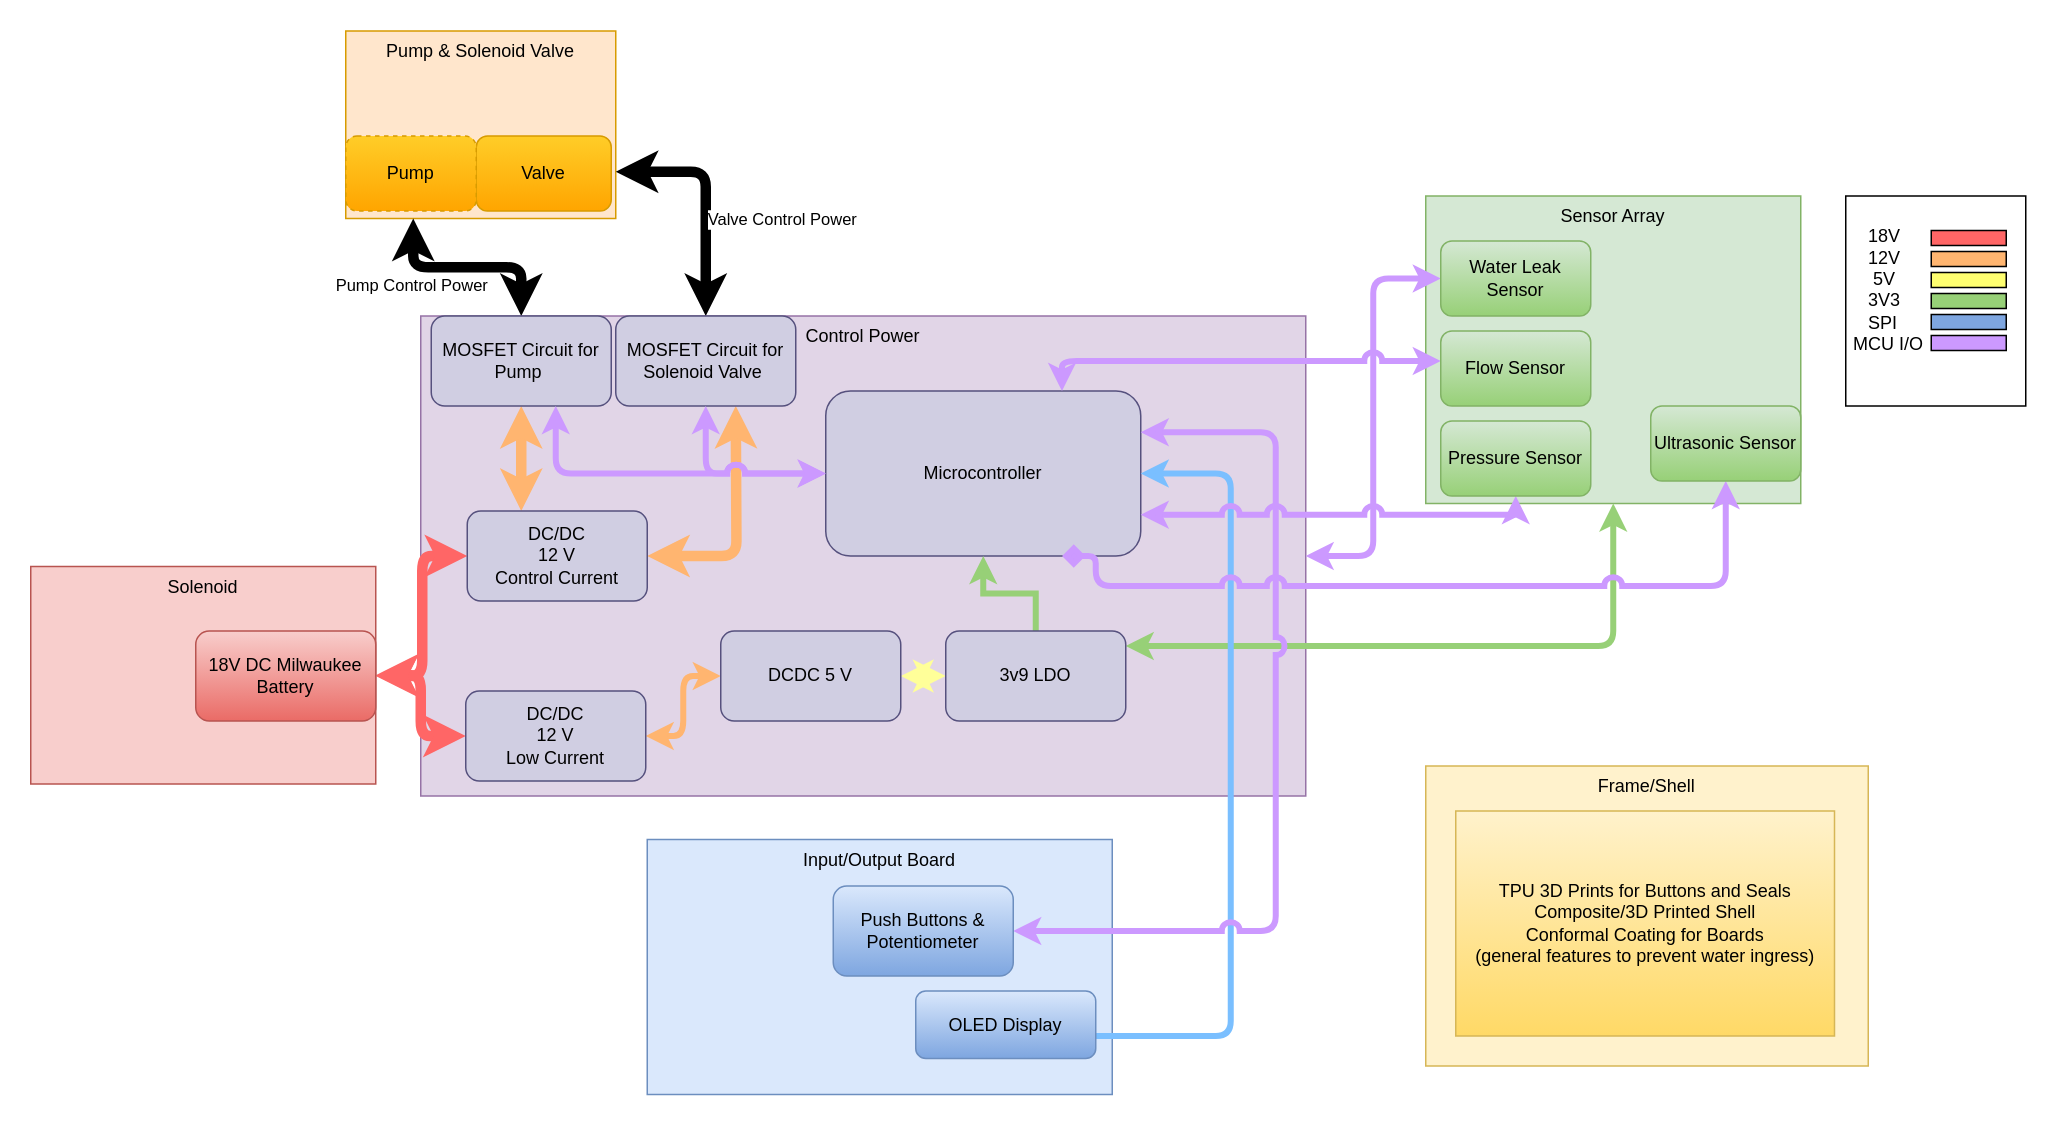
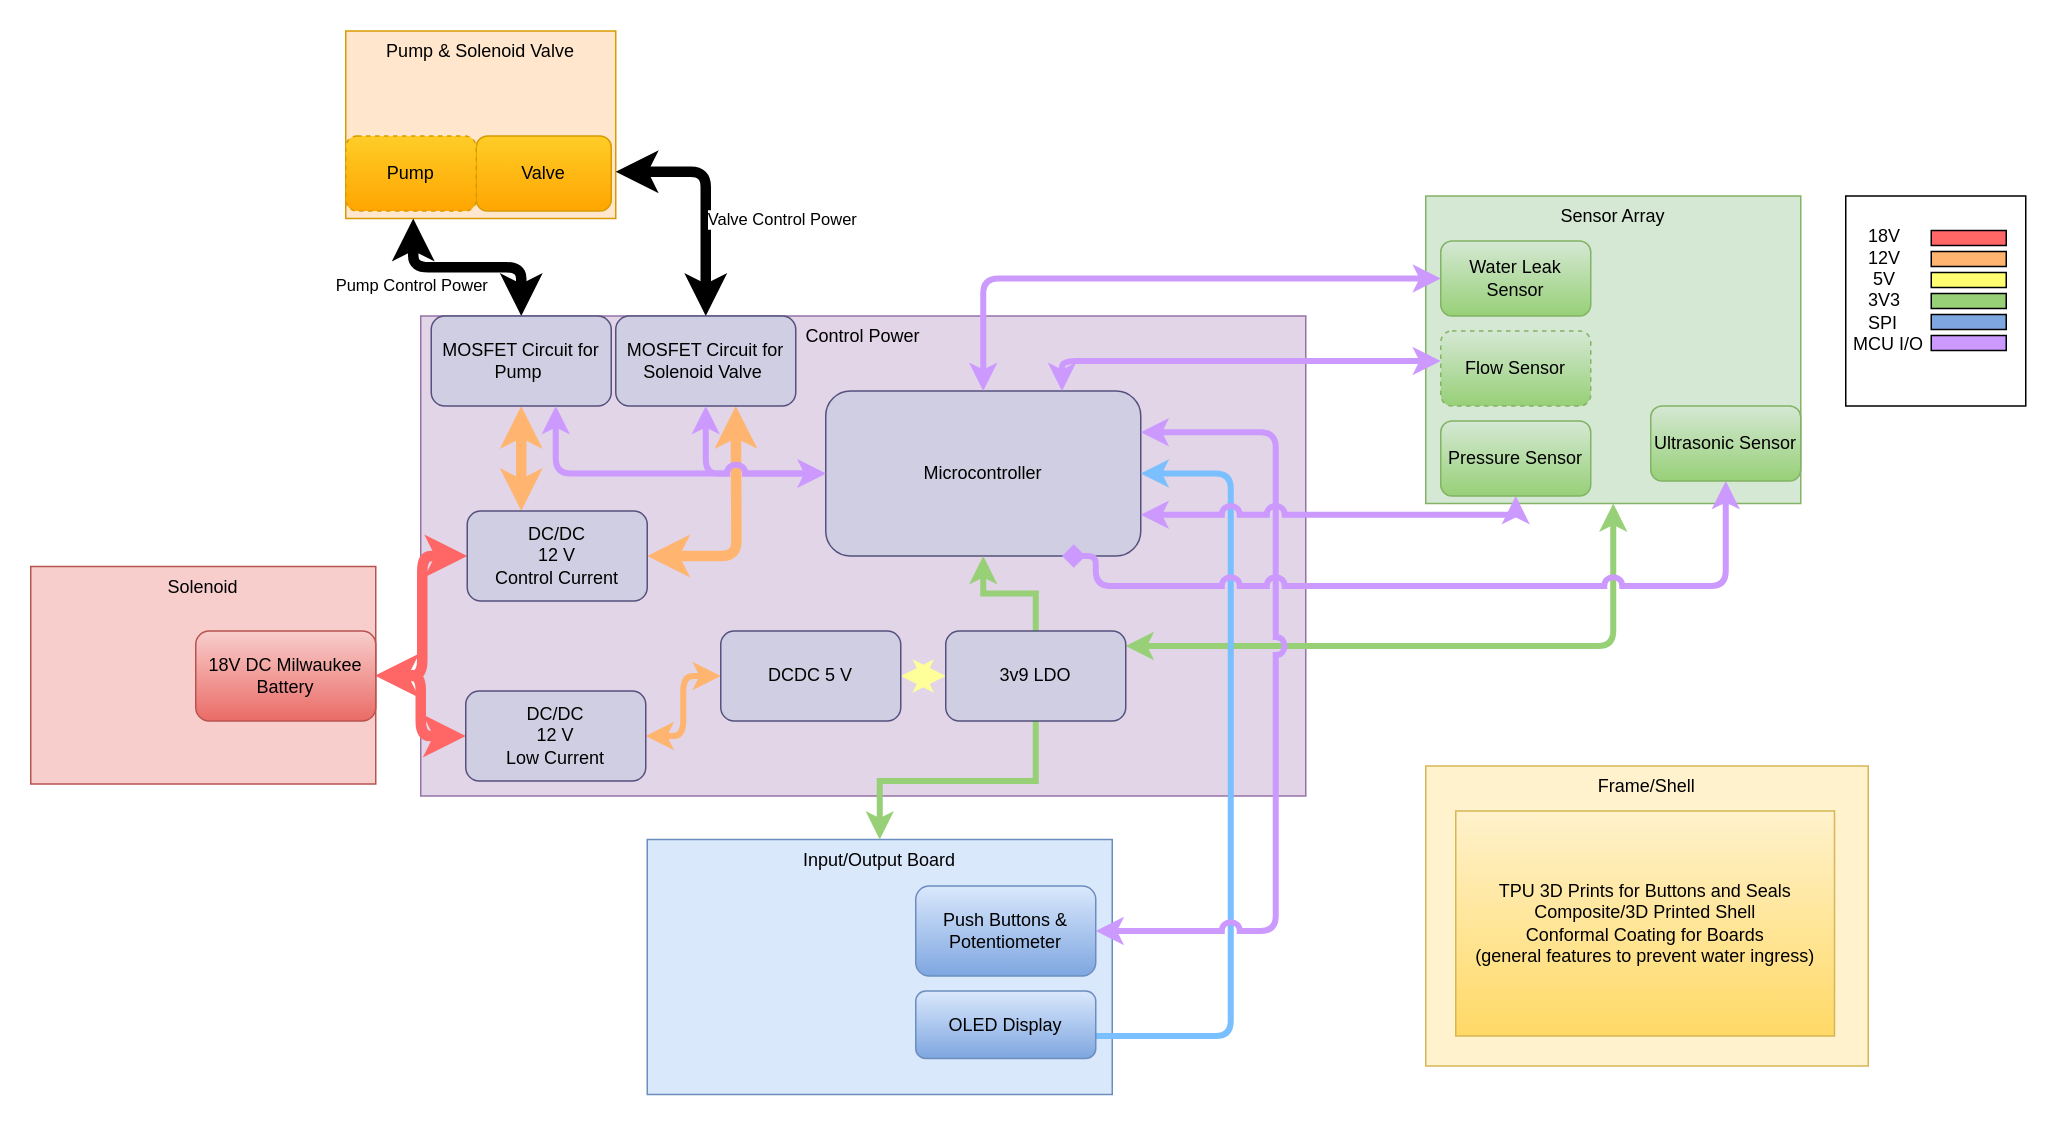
(1516, 368) -> (1516, 368)
(1373, 437) -> (1140, 278)
none -> (968, 781)
(923, 931) -> (1006, 931)
